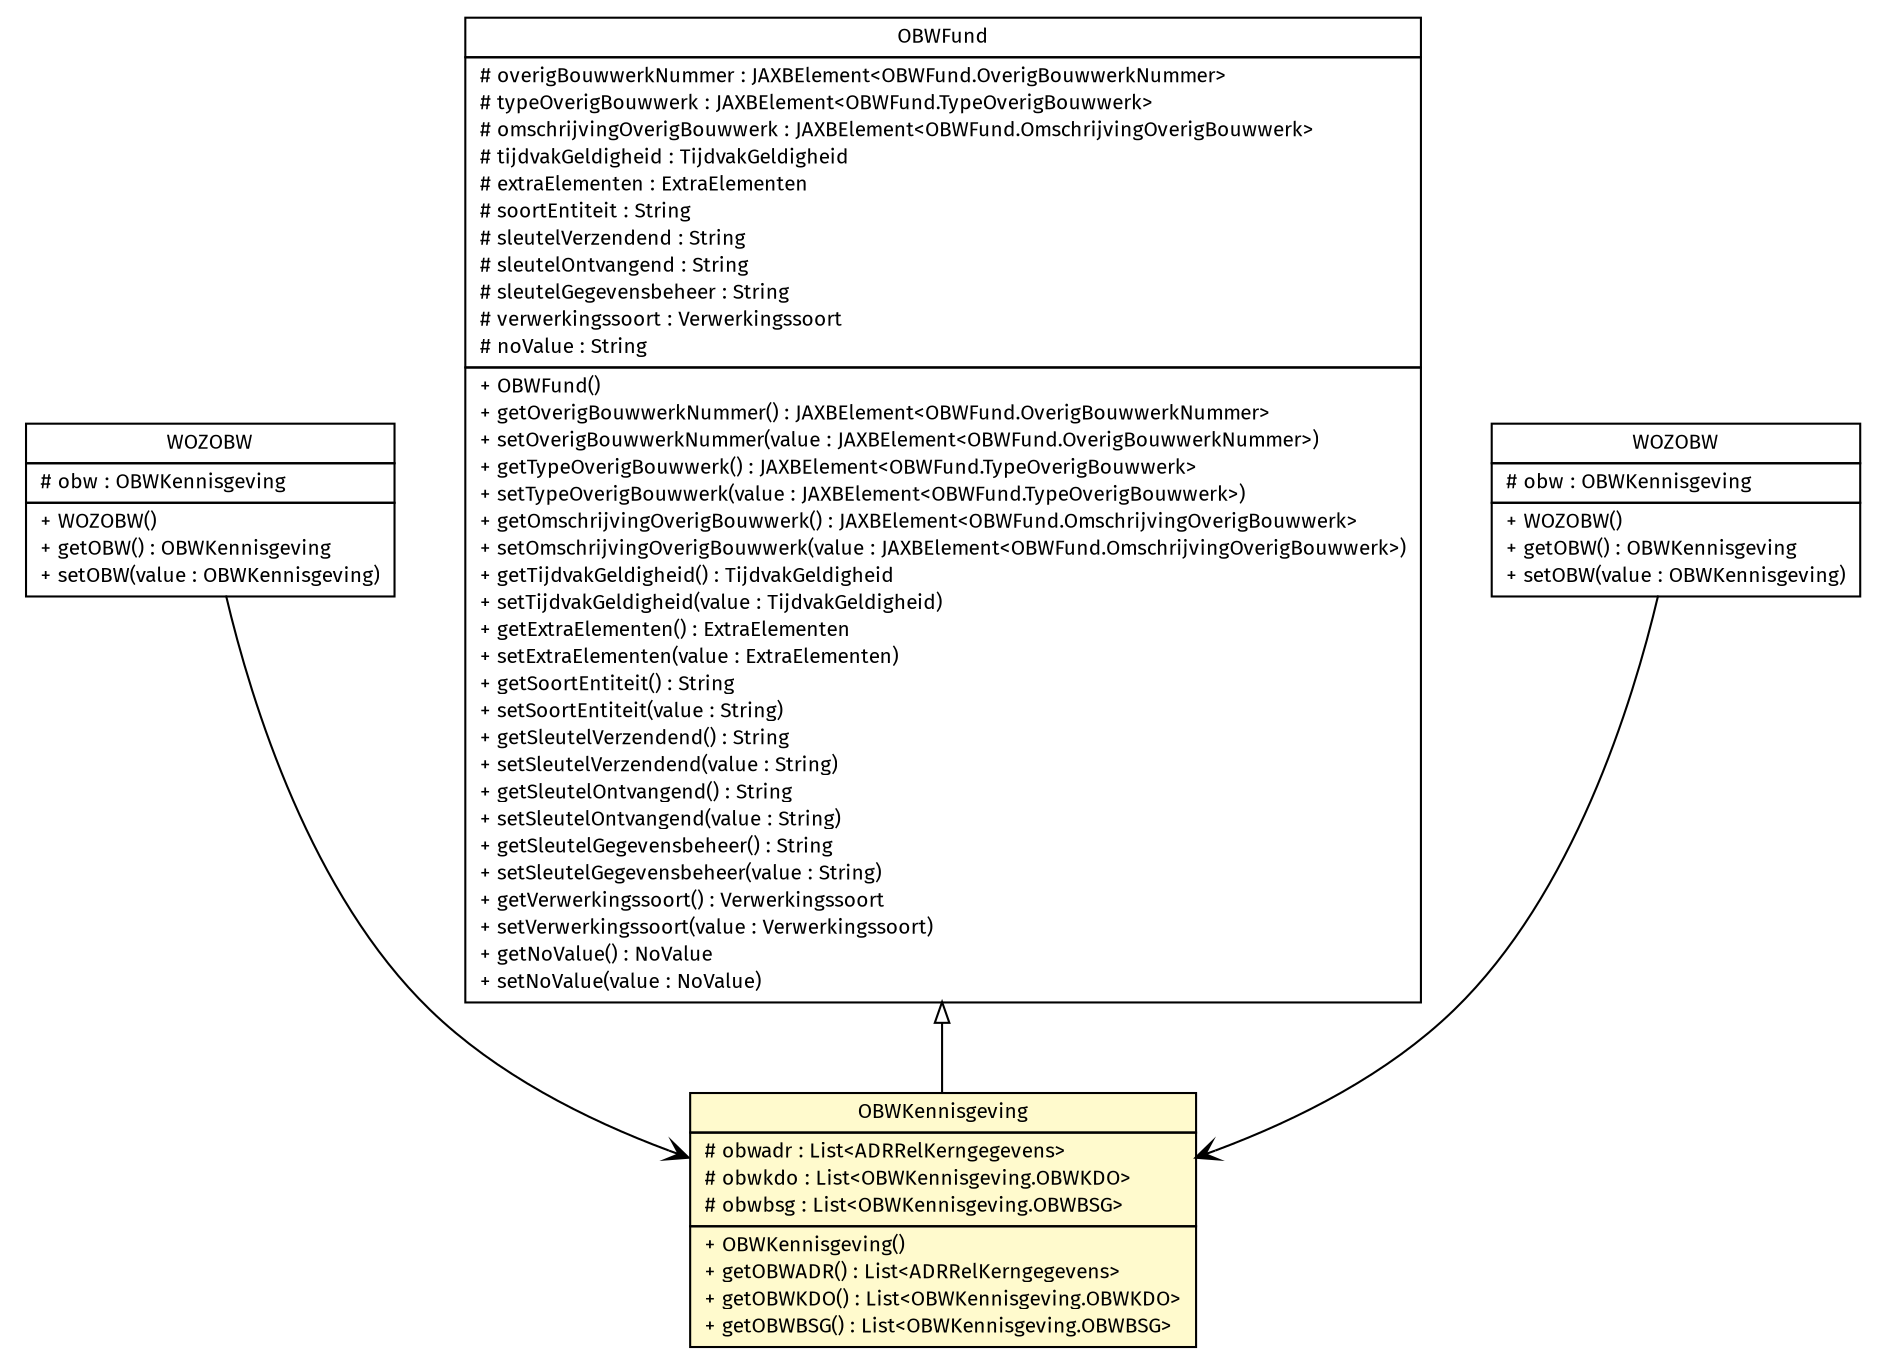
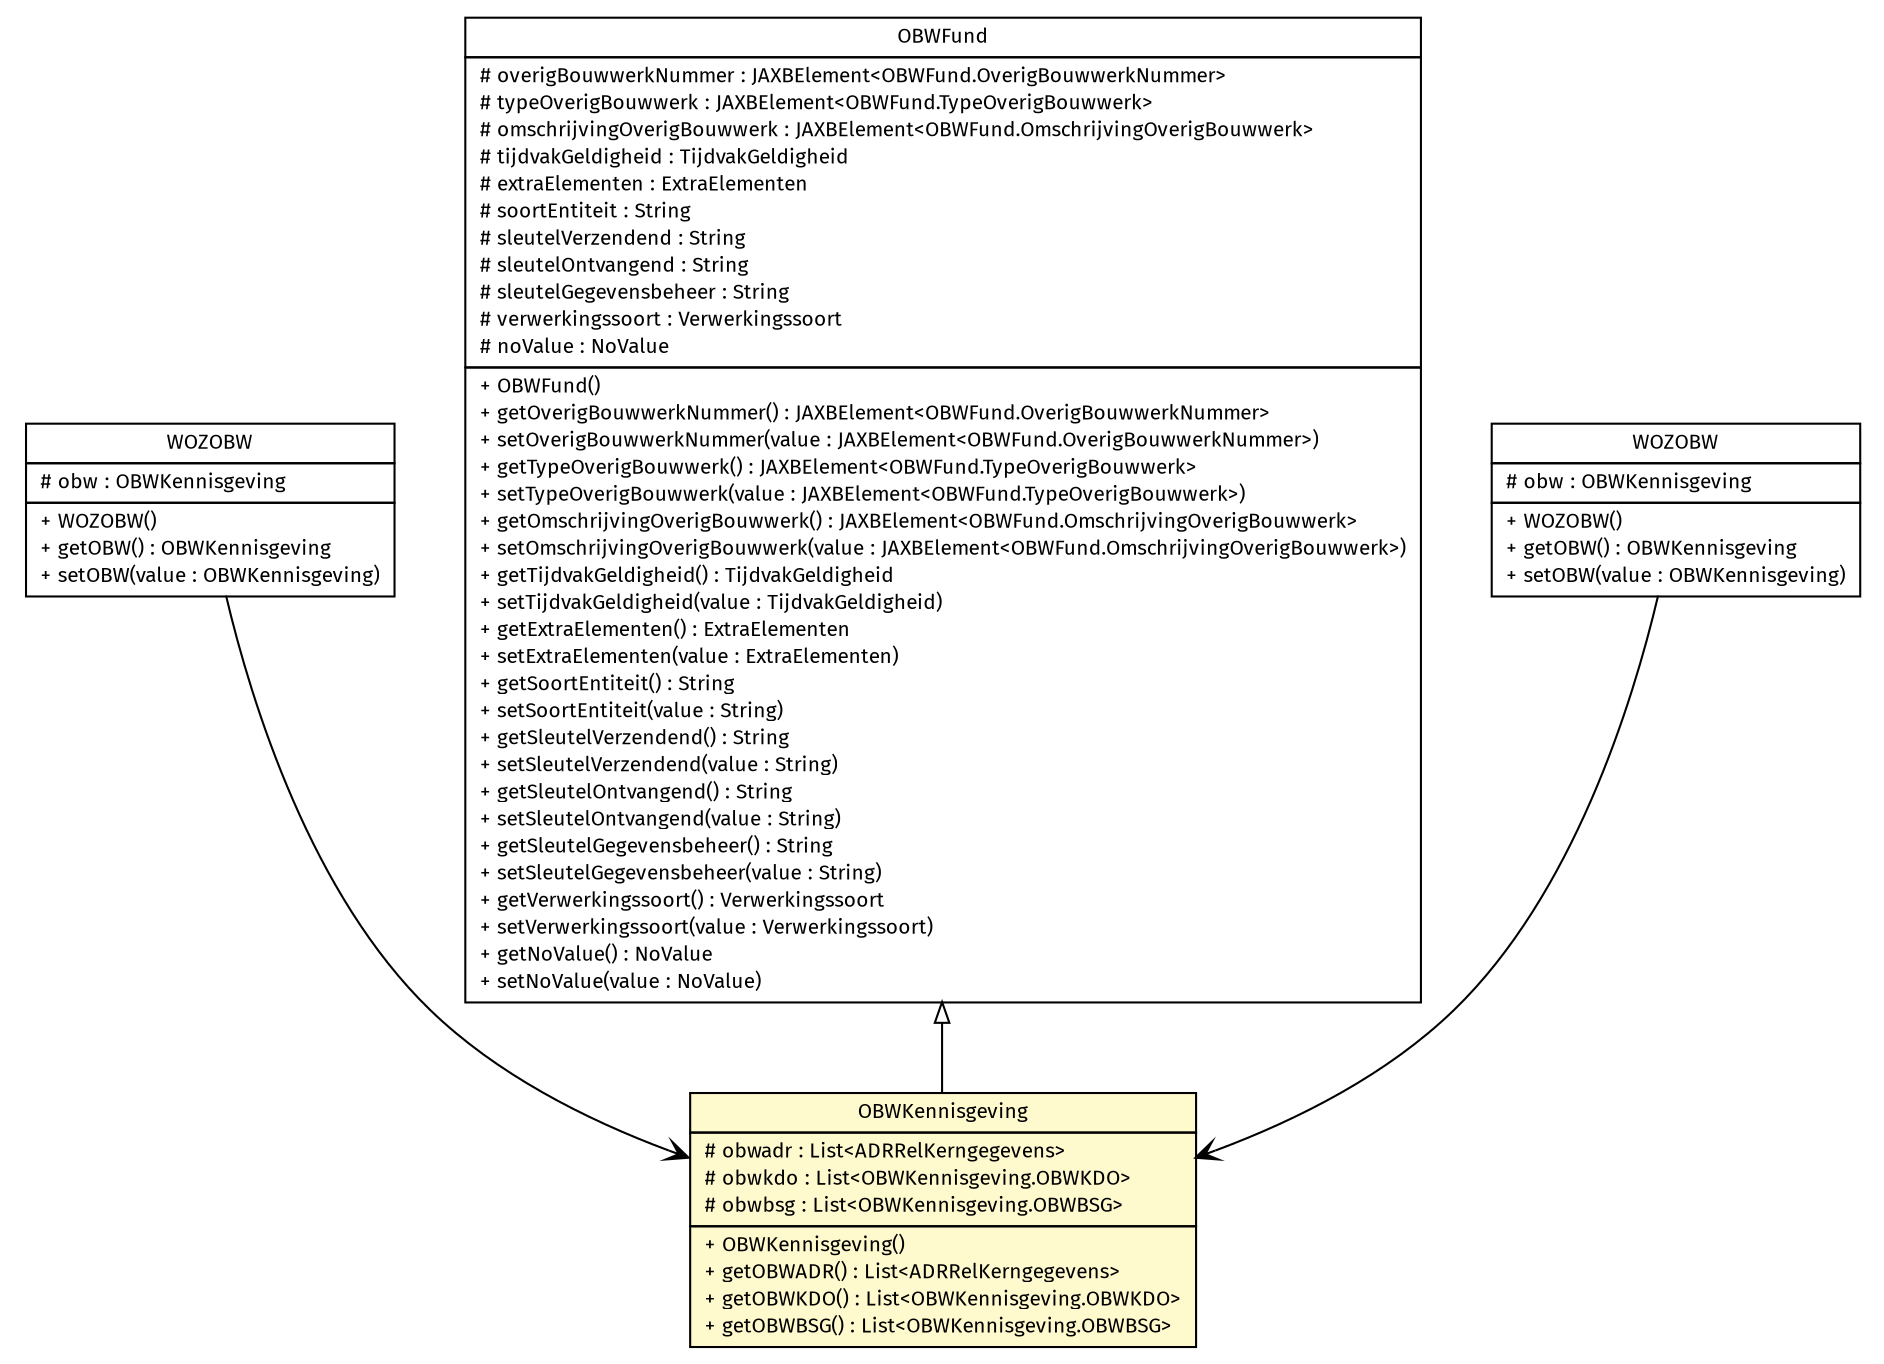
(564, 347) -> (575, 347)
